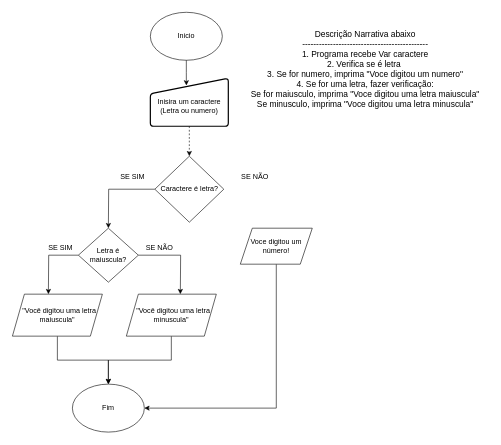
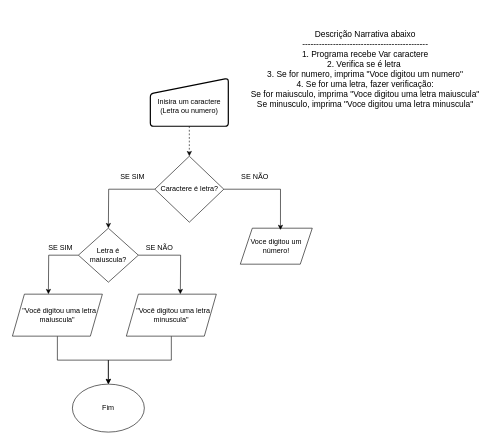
(186, 36) -> none
(186, 79) -> none
none -> (280, 207)
(149, 408) -> none
